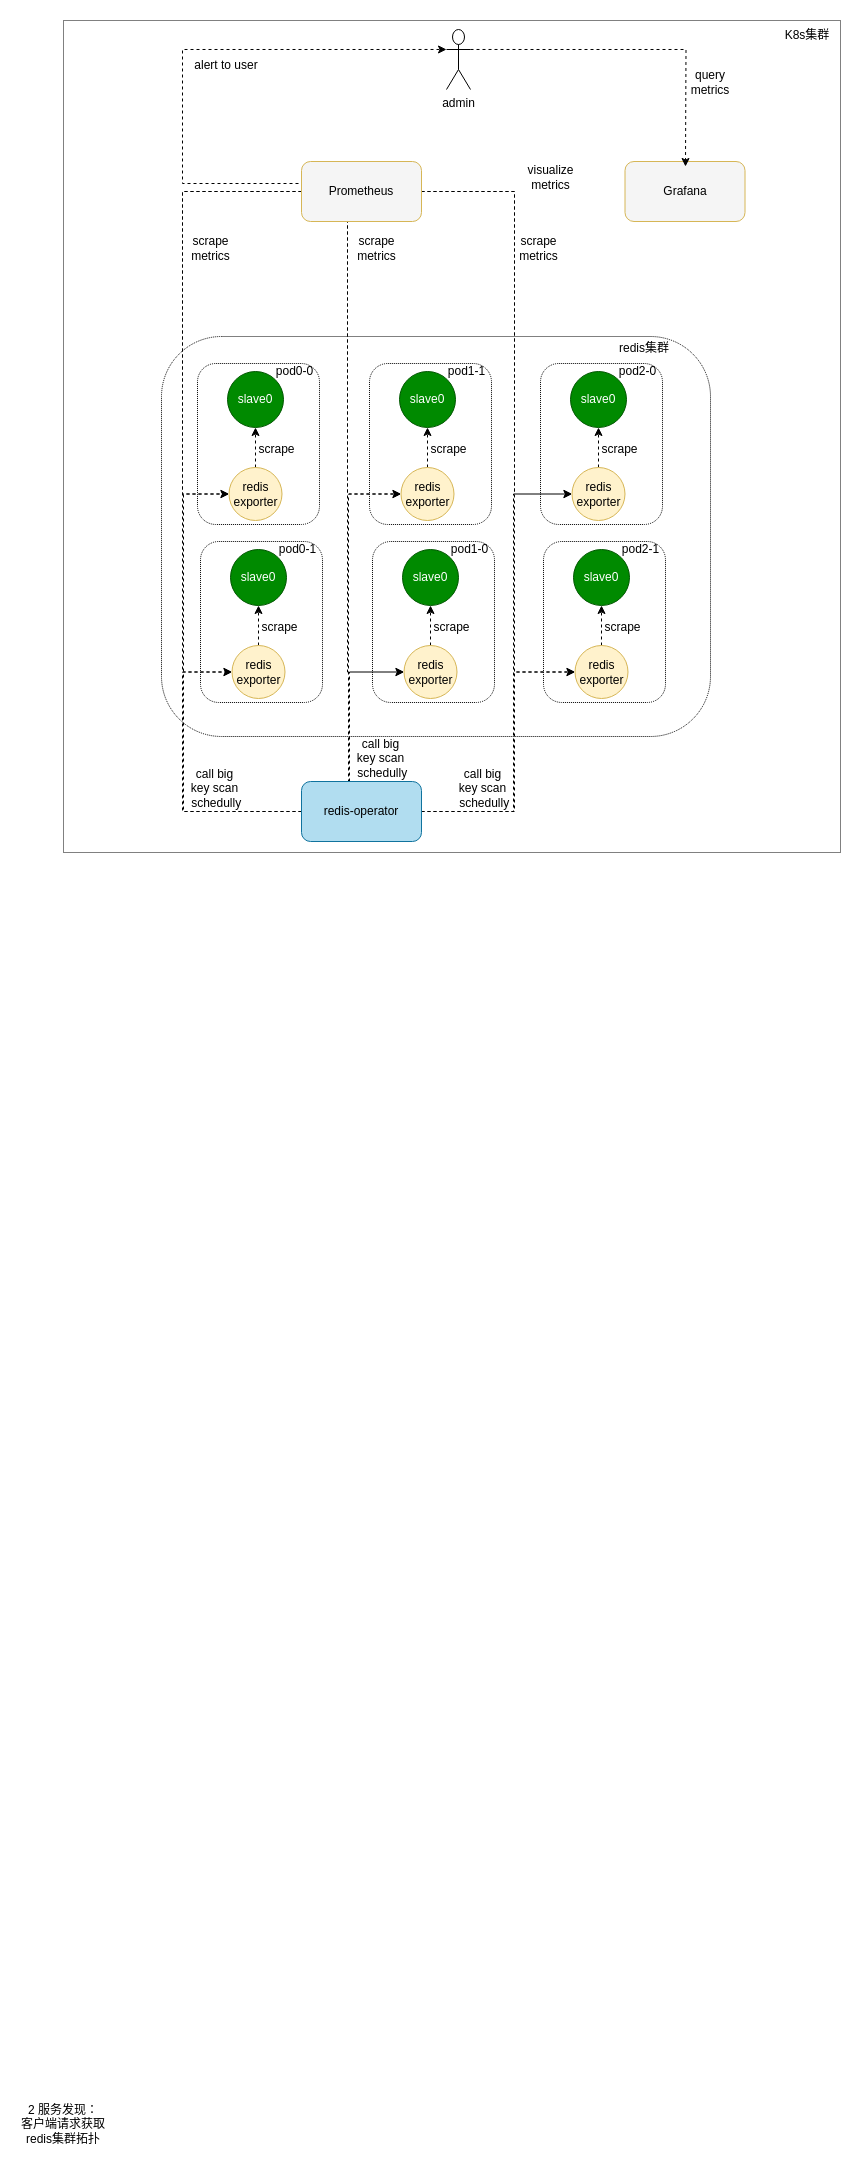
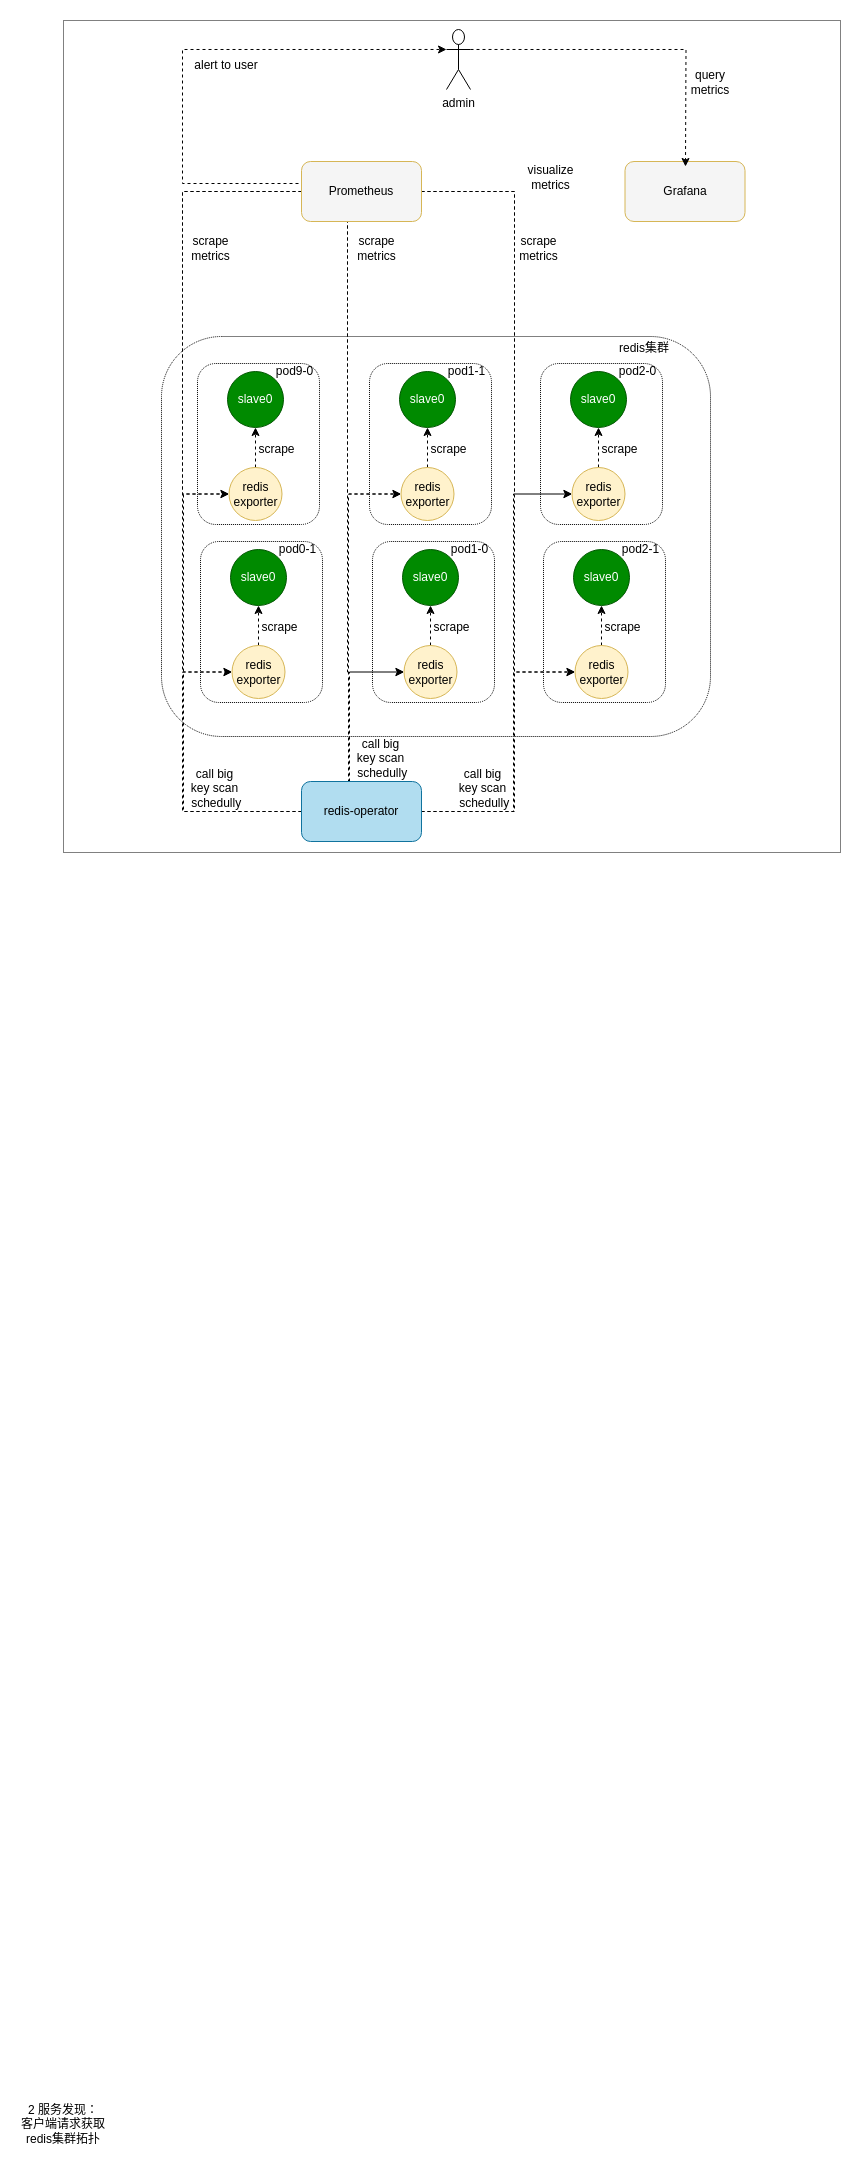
(808, 36) -> none
(295, 372) -> (295, 372)
